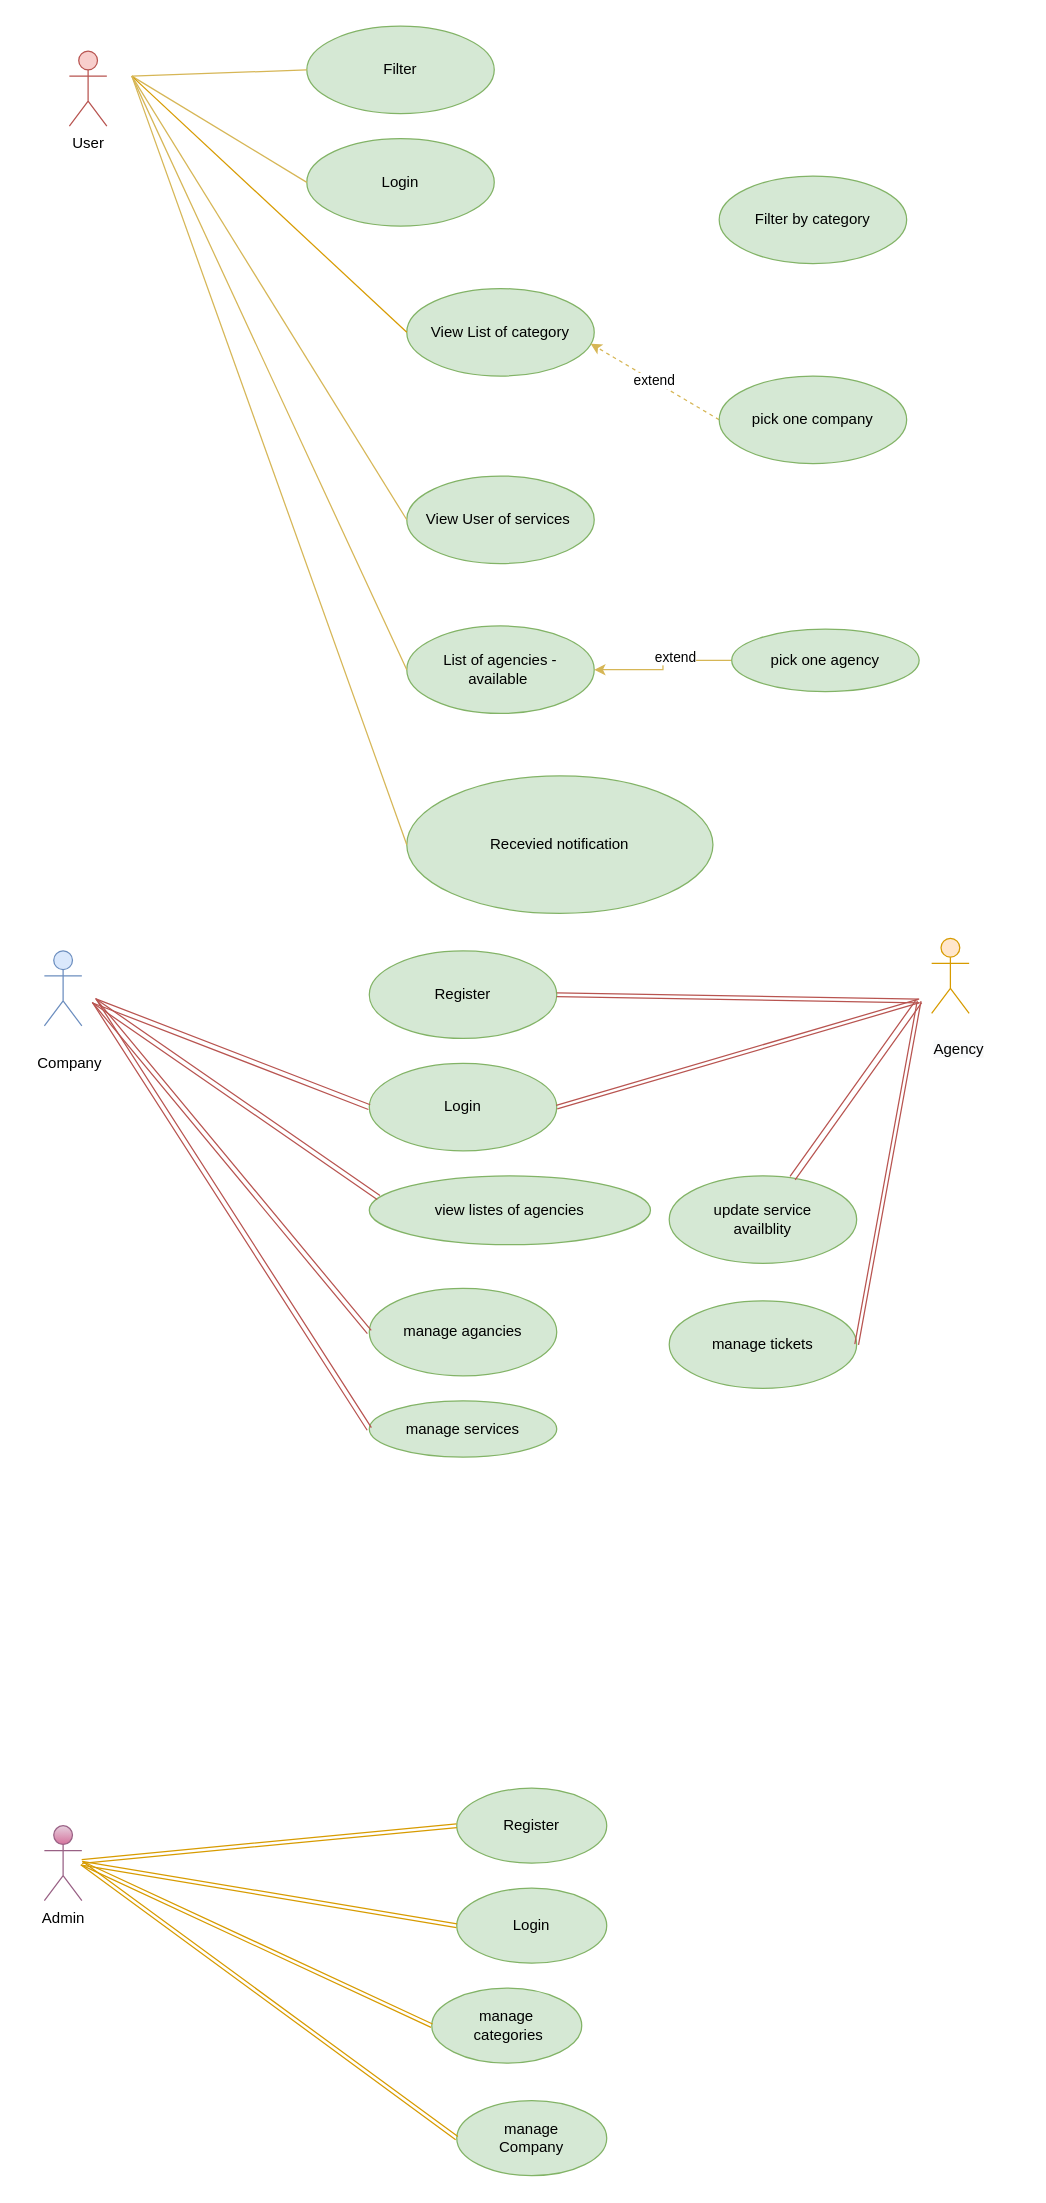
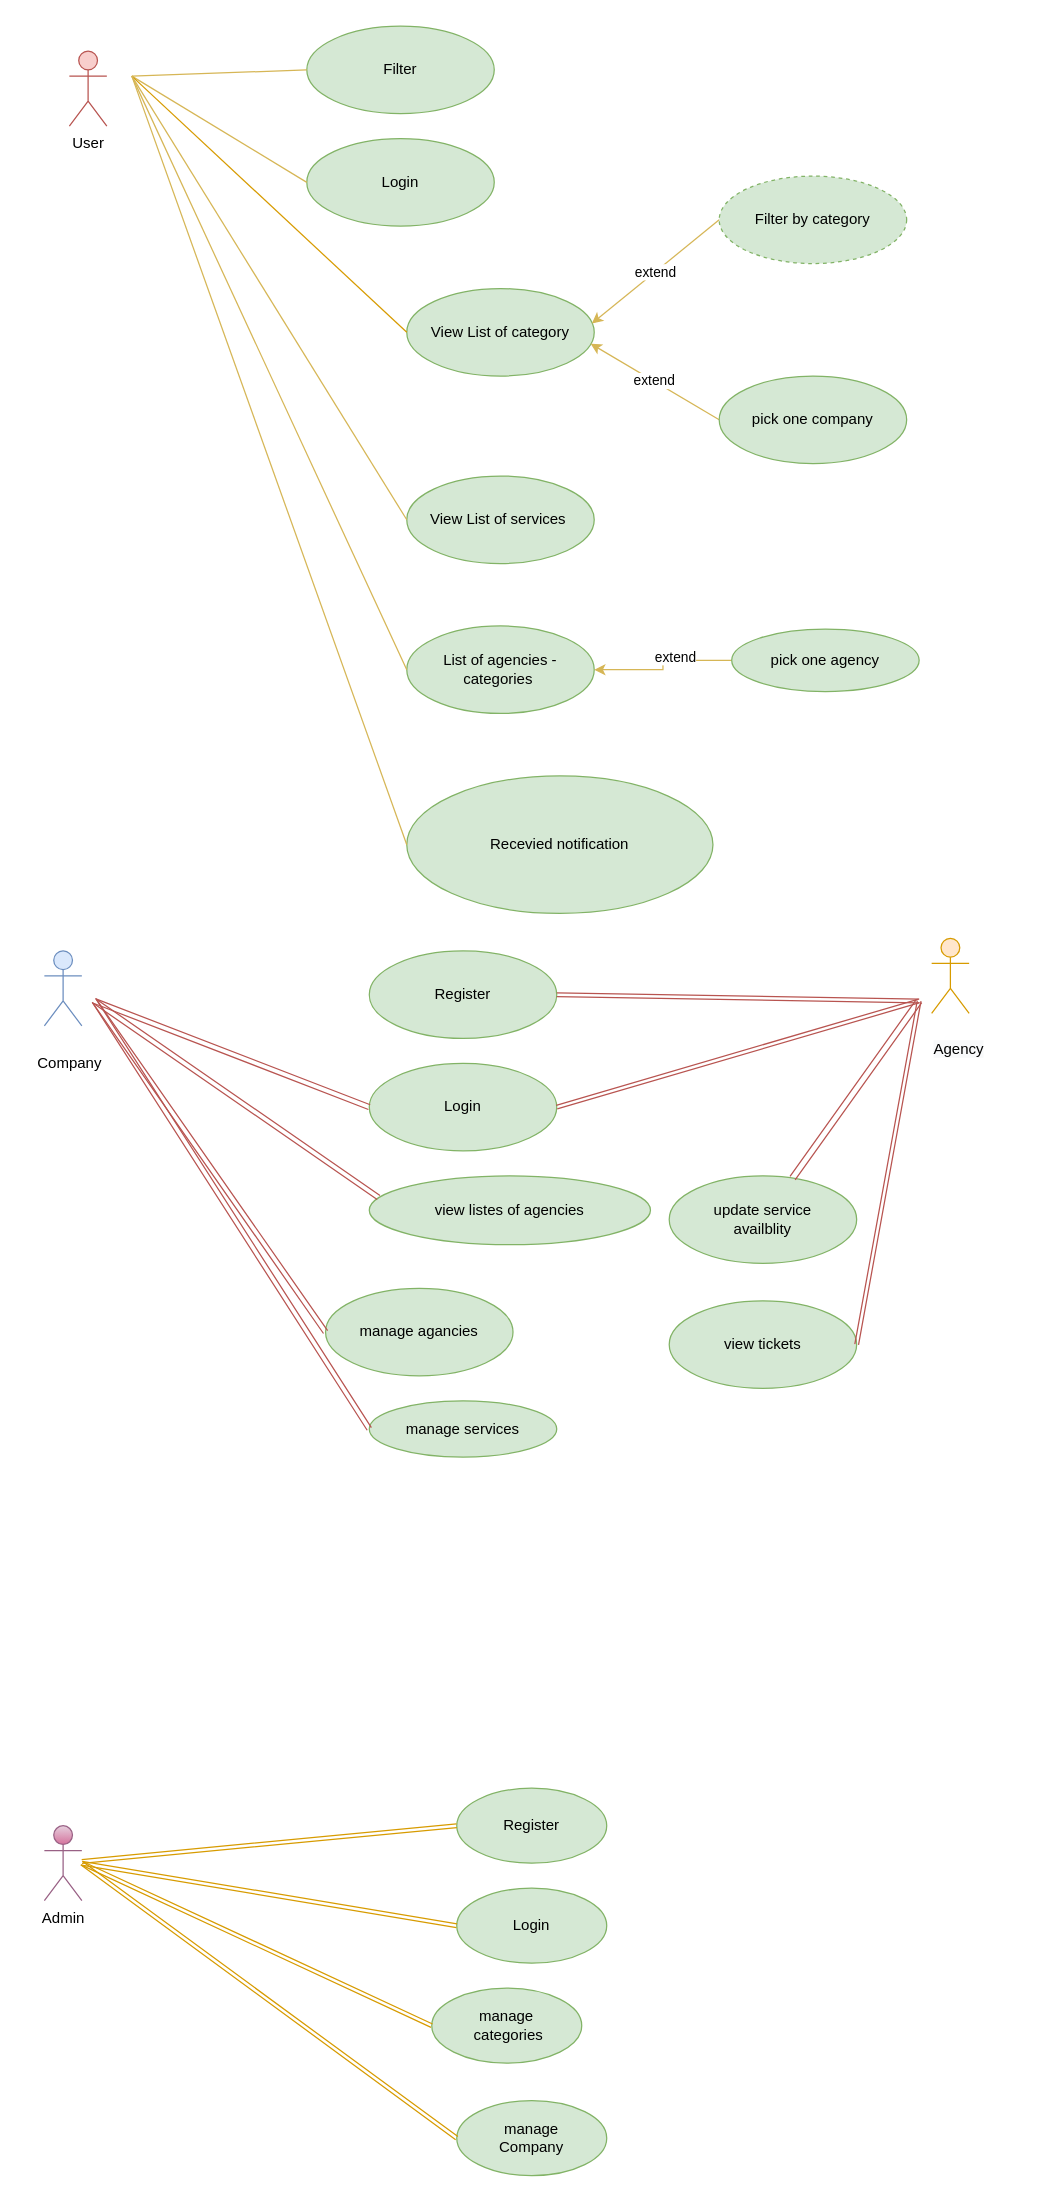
(813, 219) -> (813, 219)
none -> (659, 269)
(692, 403) -> (692, 403)
(501, 519) -> (501, 519)
(501, 669) -> (501, 669)
(463, 1332) -> (419, 1332)
(763, 1344) -> (763, 1344)
